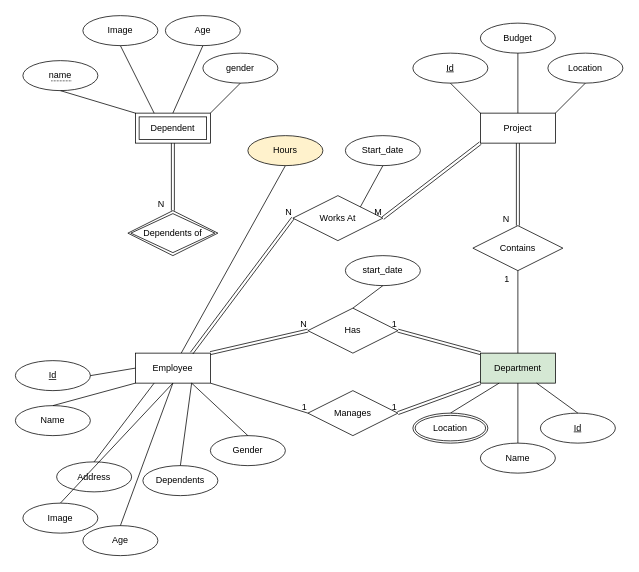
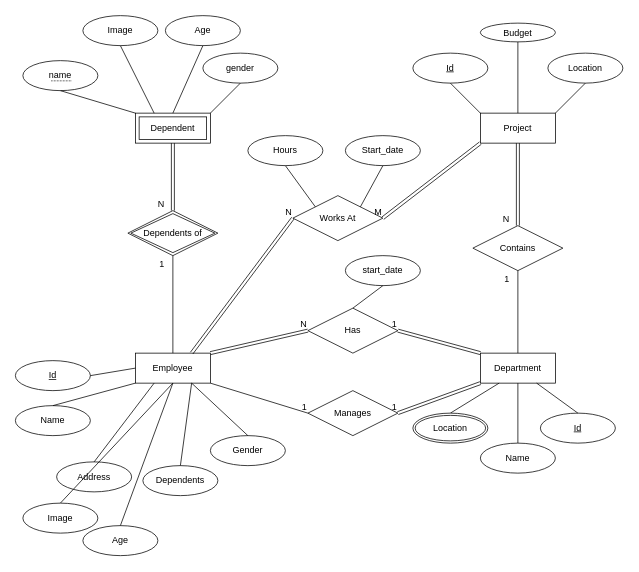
(518, 38) -> (518, 32)
(285, 150) -> (285, 150)
(233, 259) -> (300, 186)
none -> (173, 305)
(518, 368) -> (518, 368)
